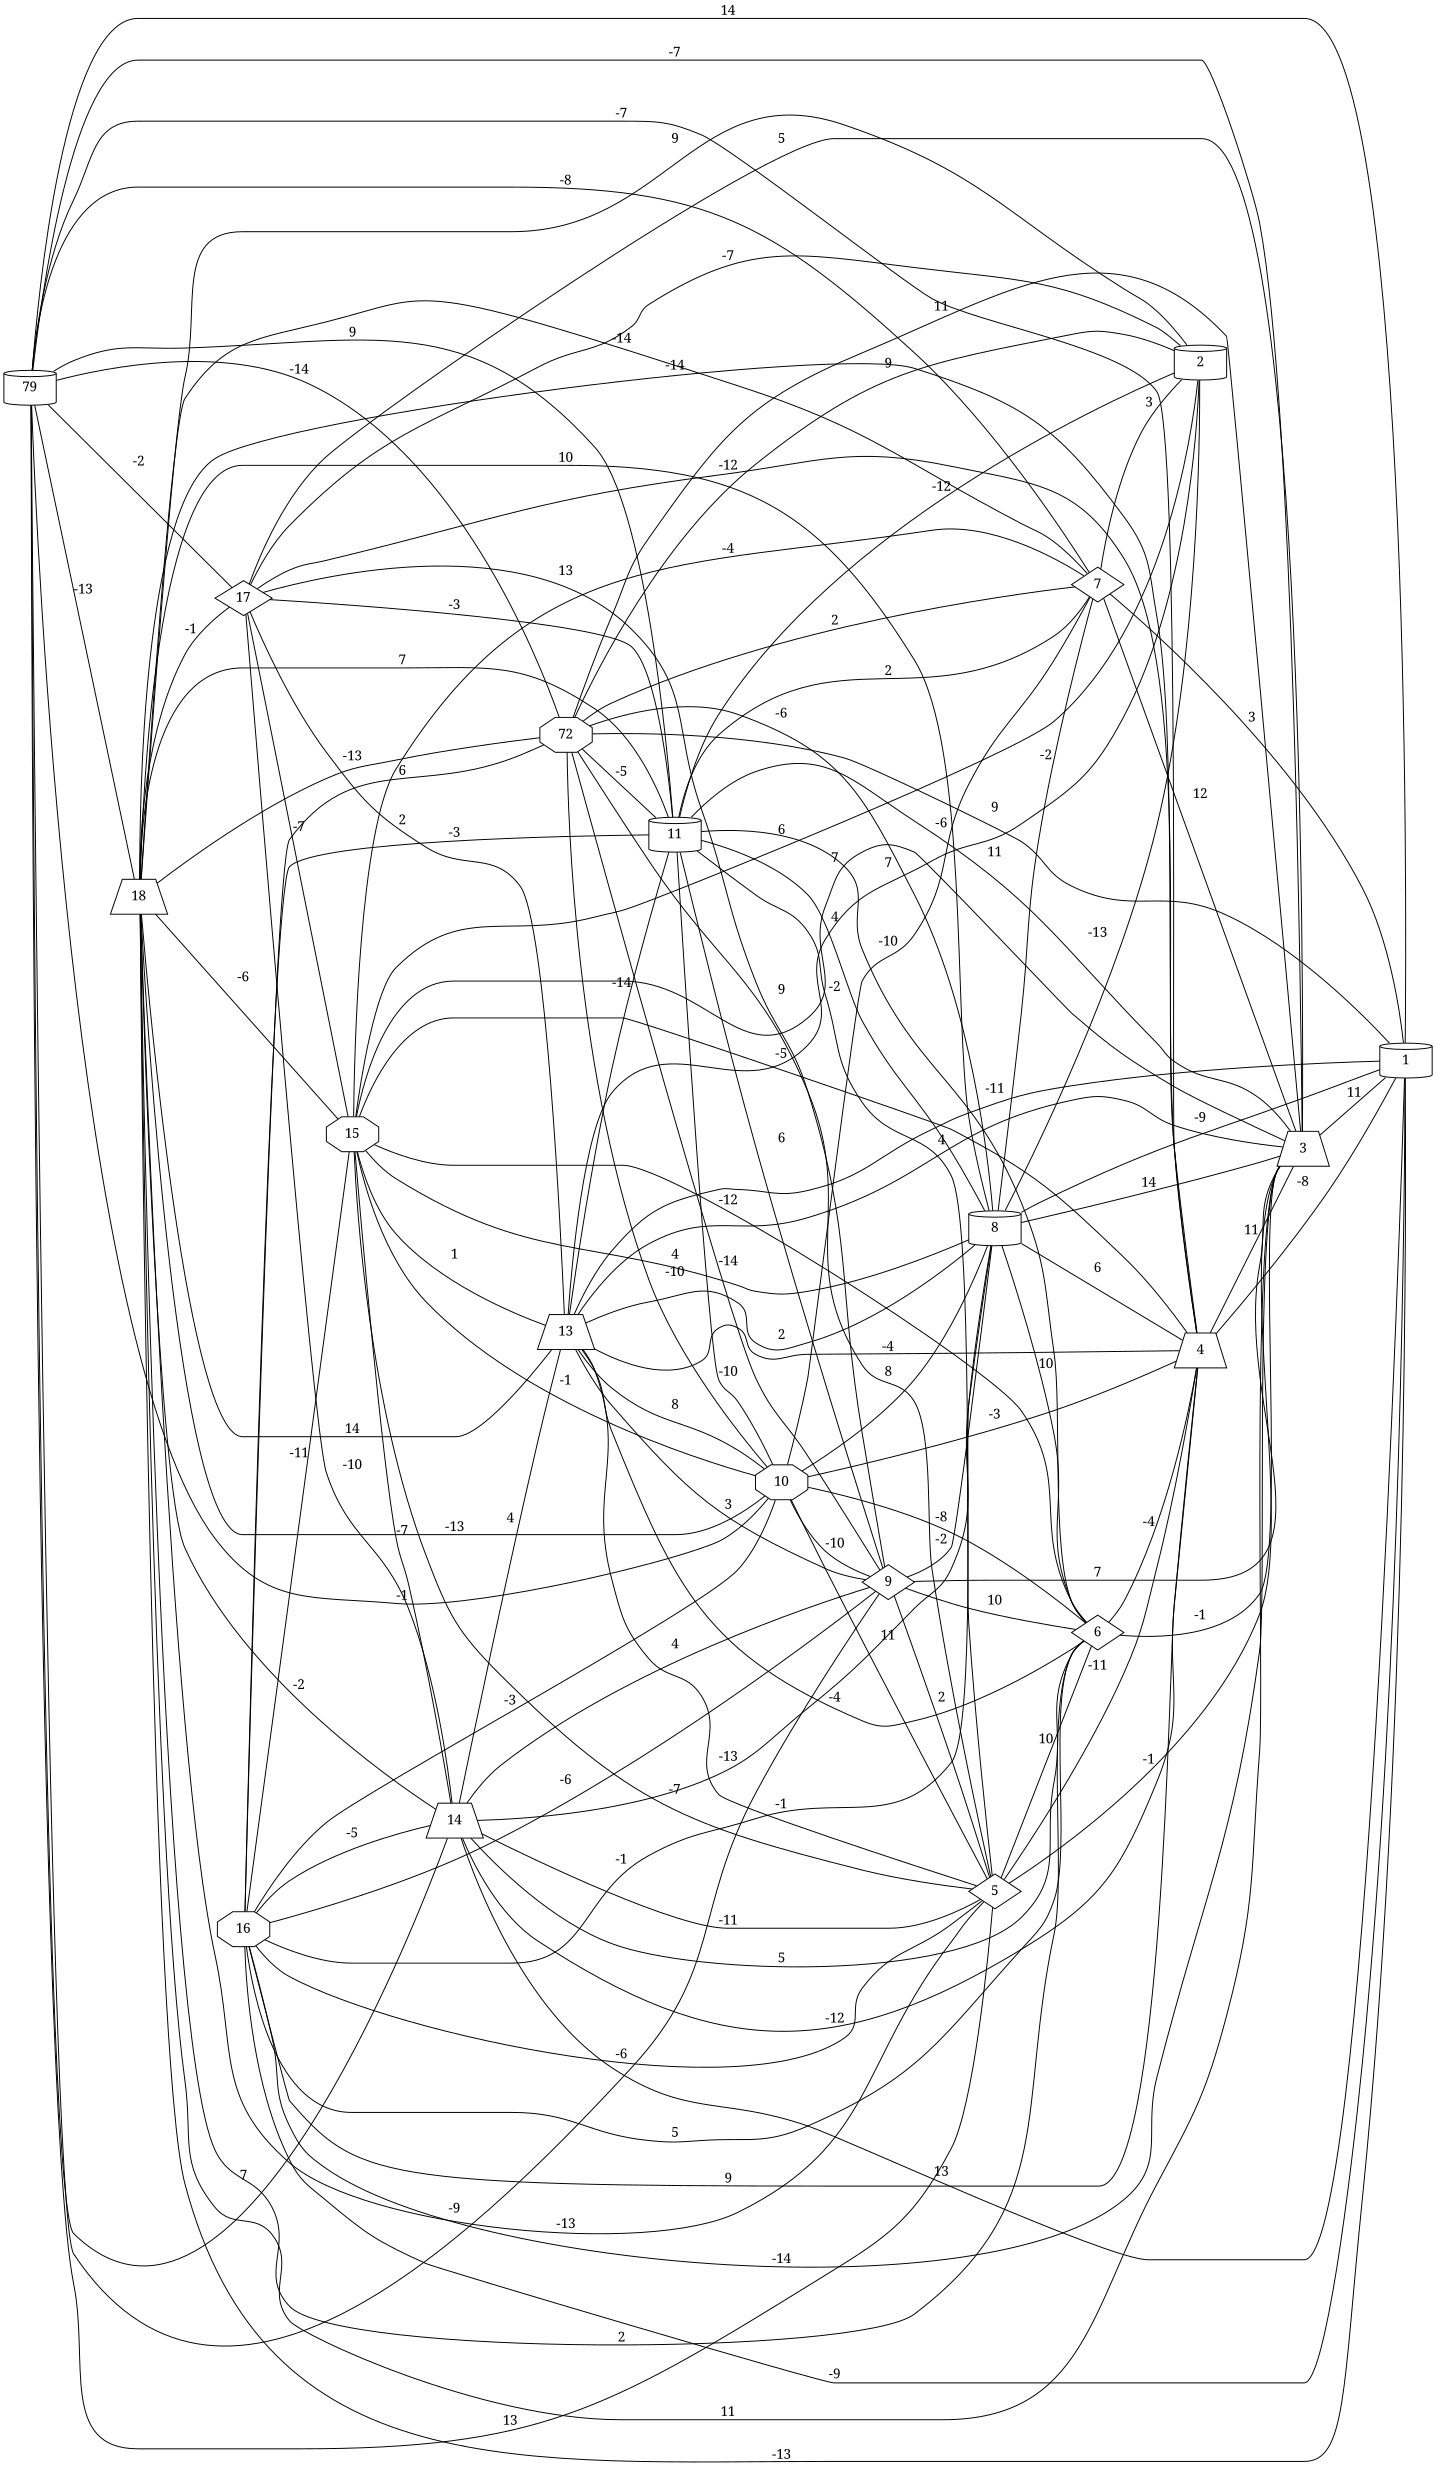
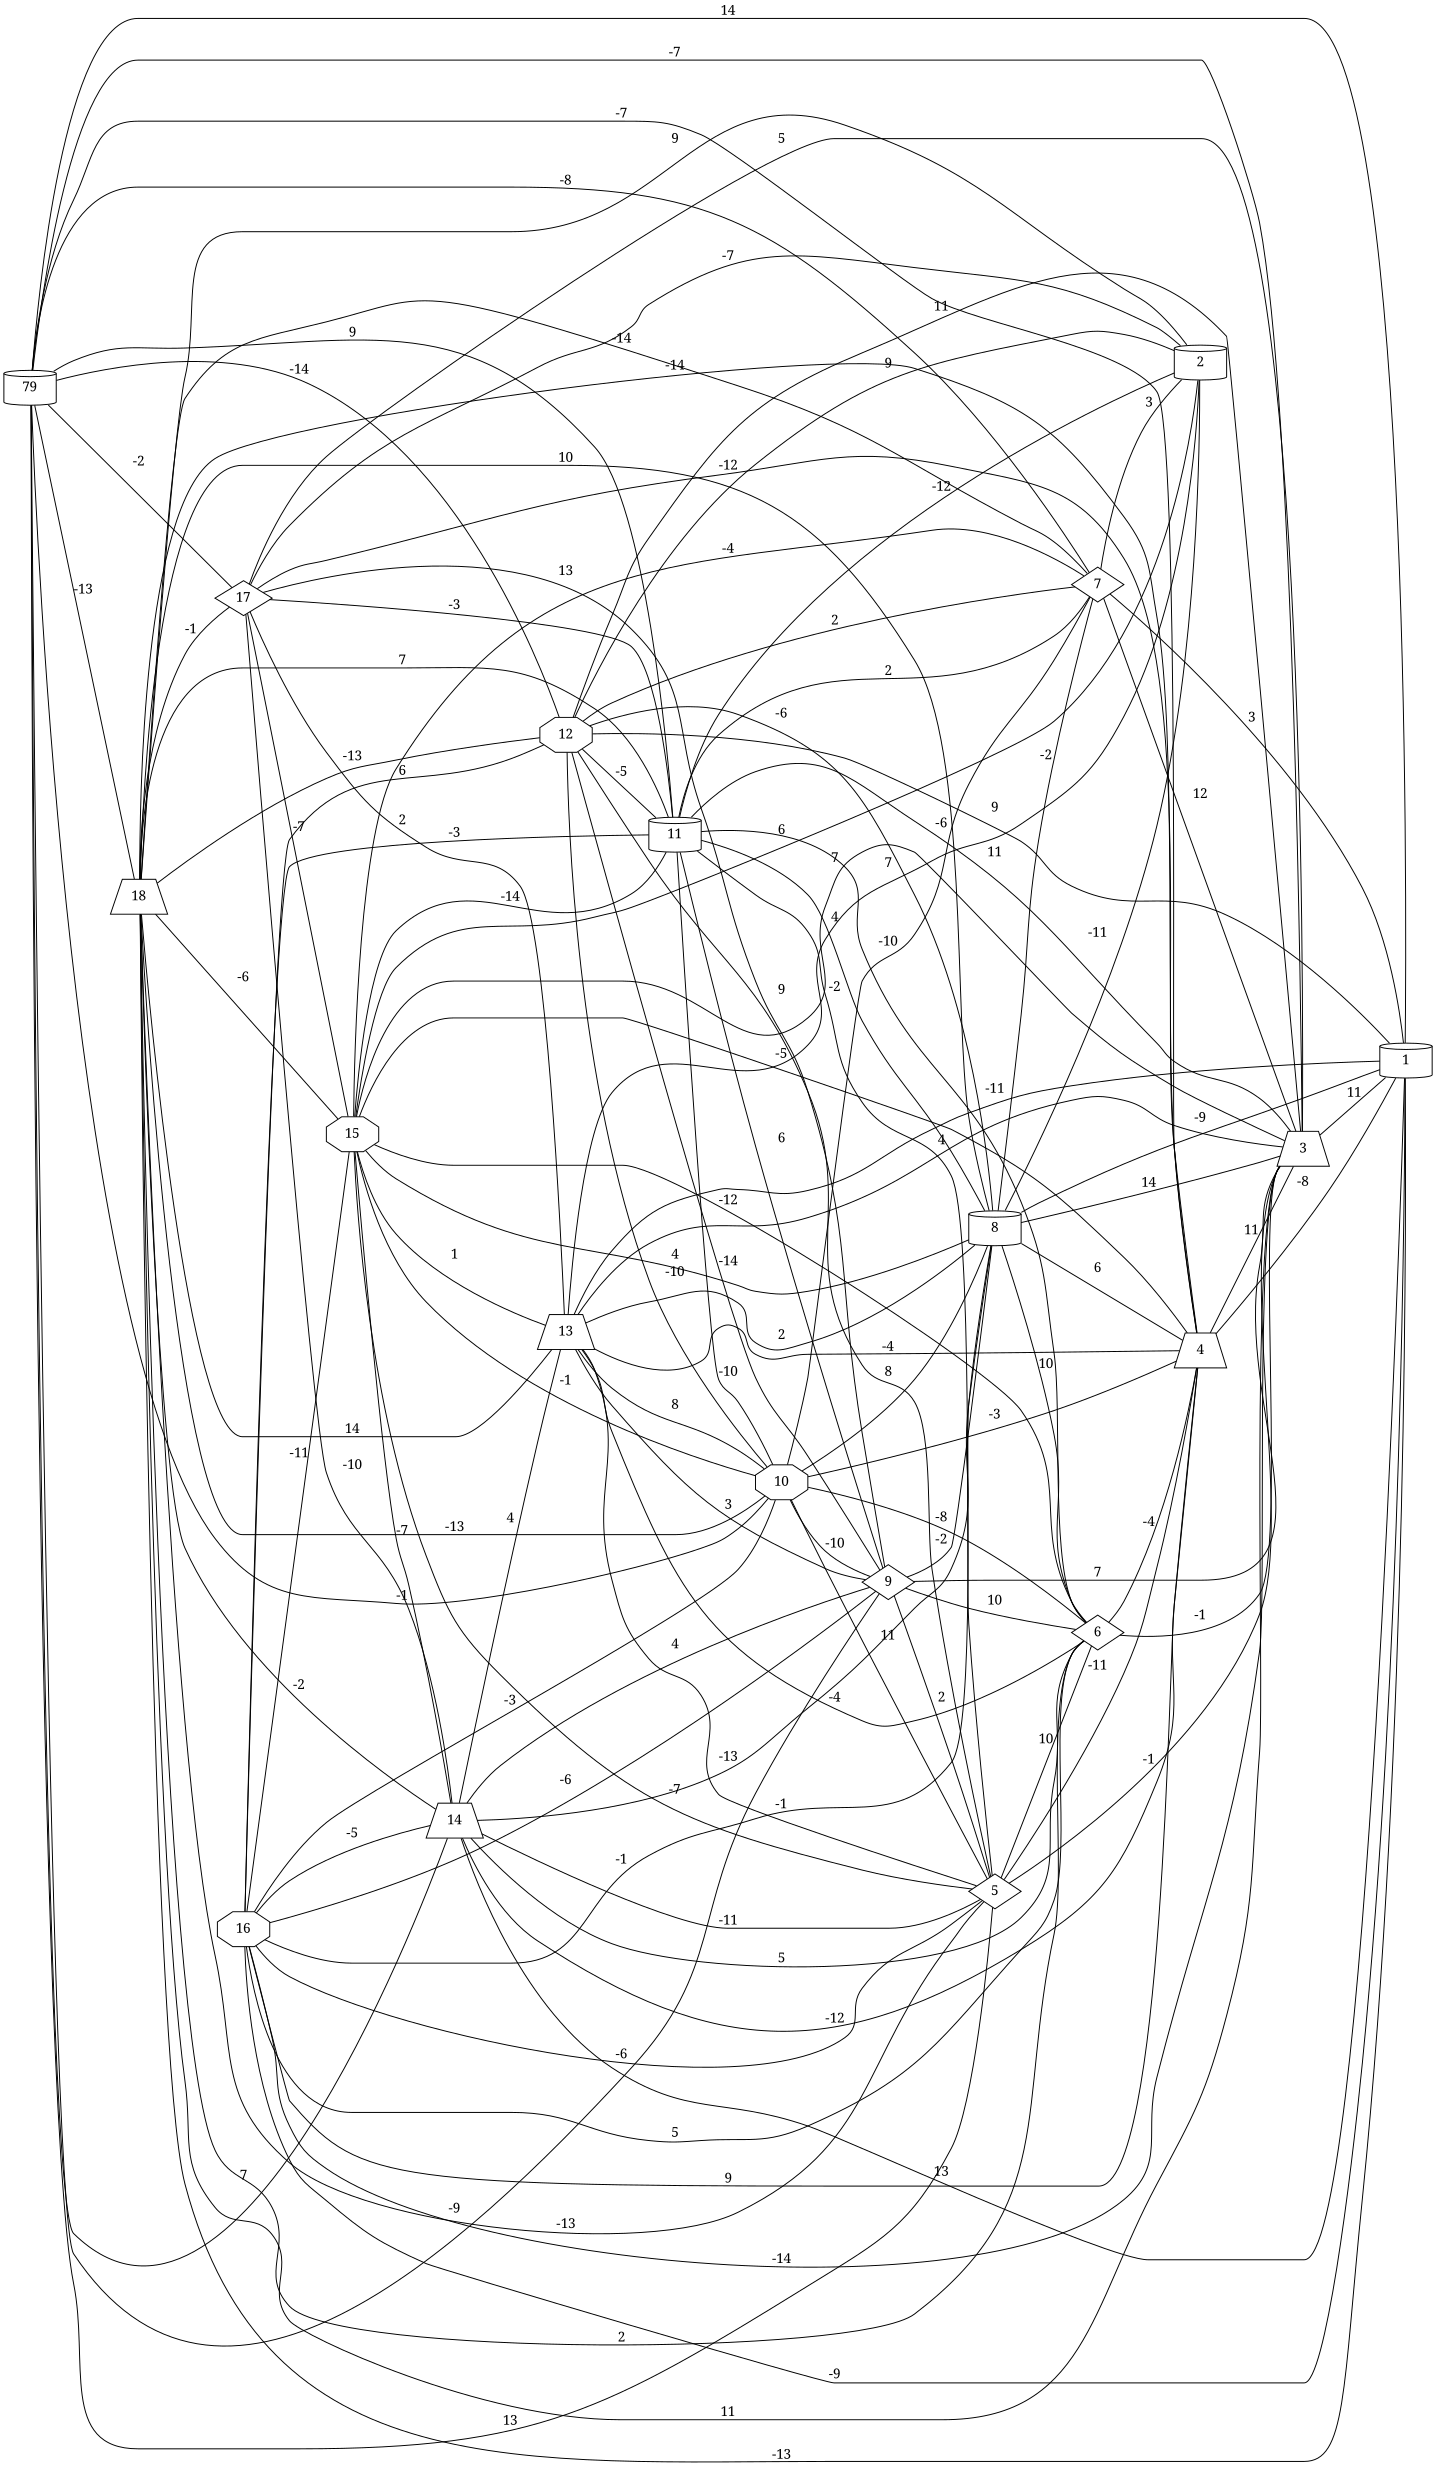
(566, 735) -> (566, 735)
(1098, 933) -> (1098, 933)
(609, 1081) -> (444, 905)
